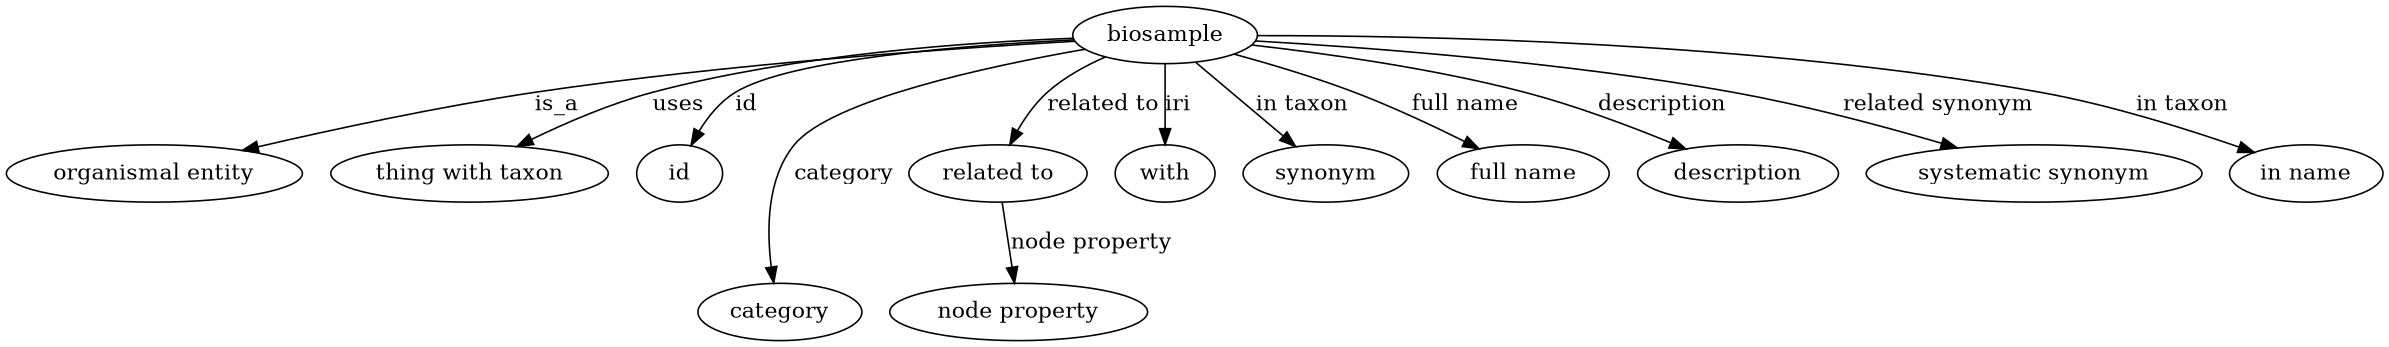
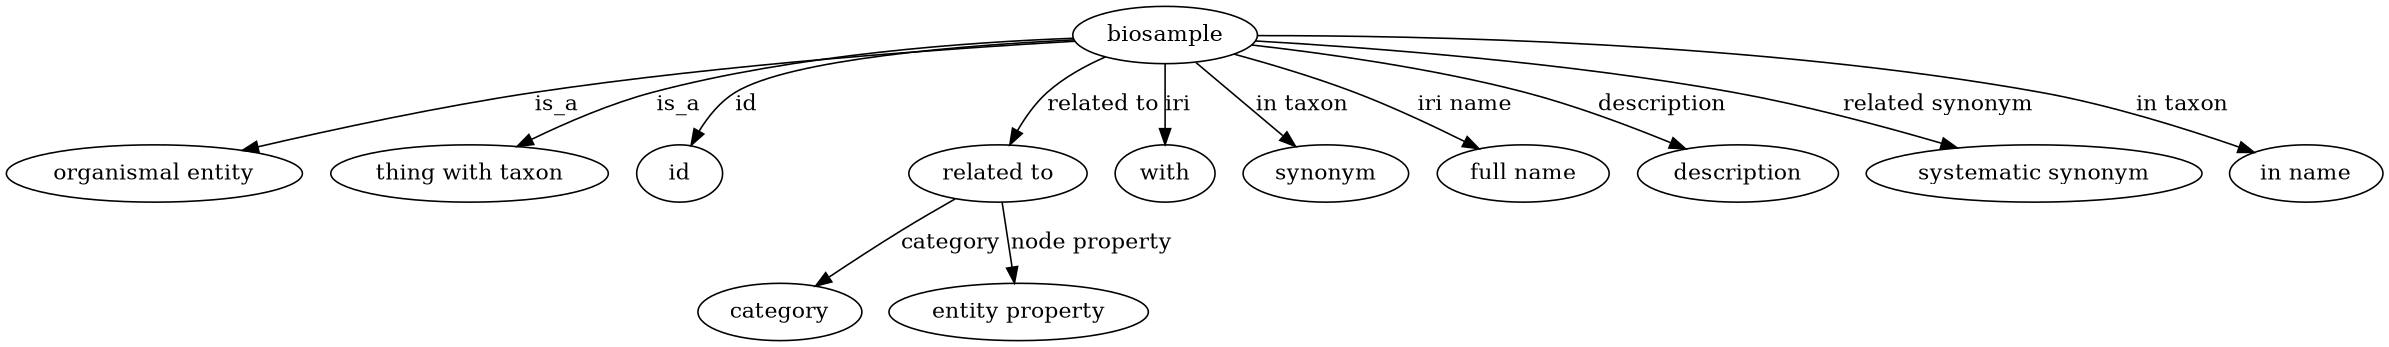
(873, 101) -> (891, 237)
(679, 104) -> (679, 104)
(1465, 104) -> (1465, 104)
(1019, 312) -> (1019, 312)
